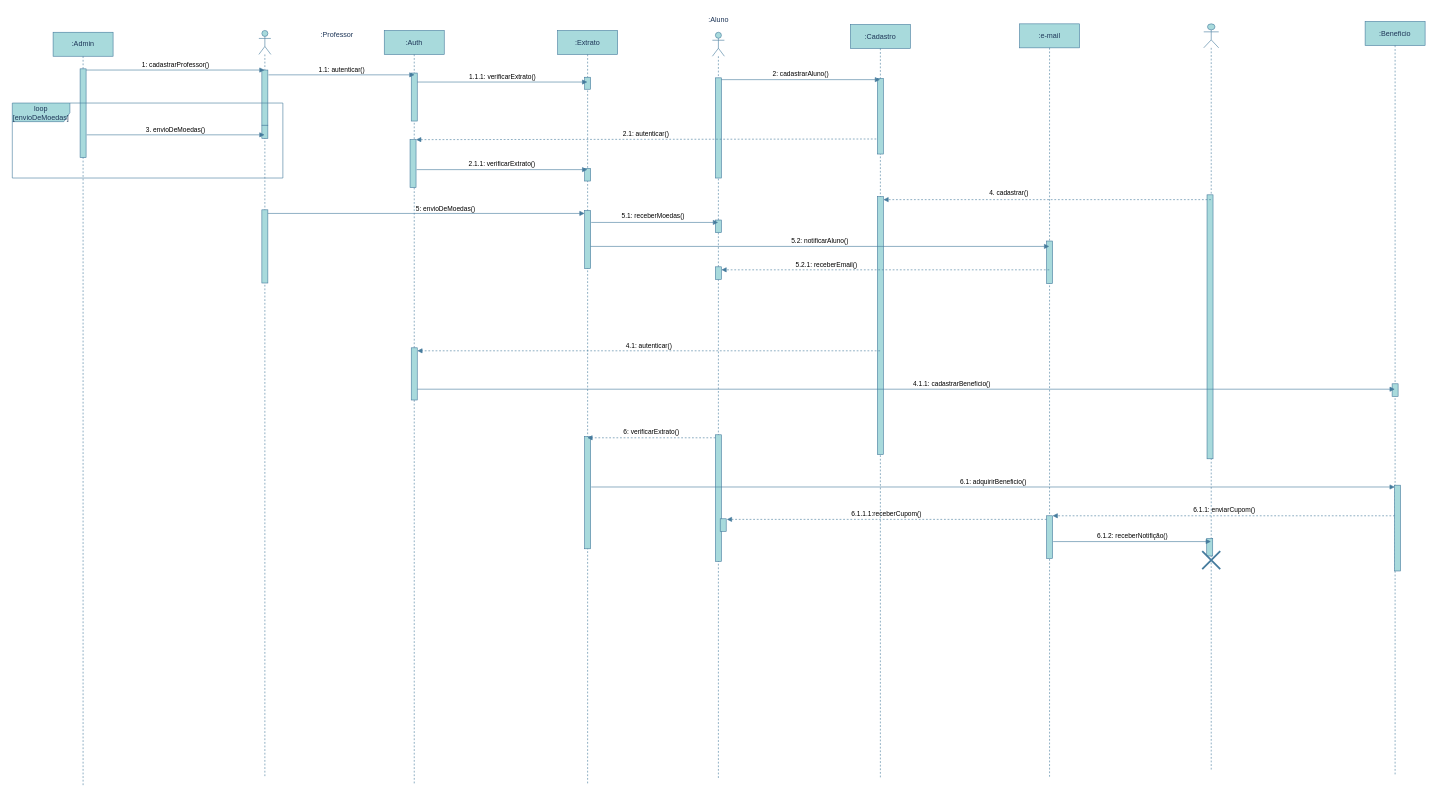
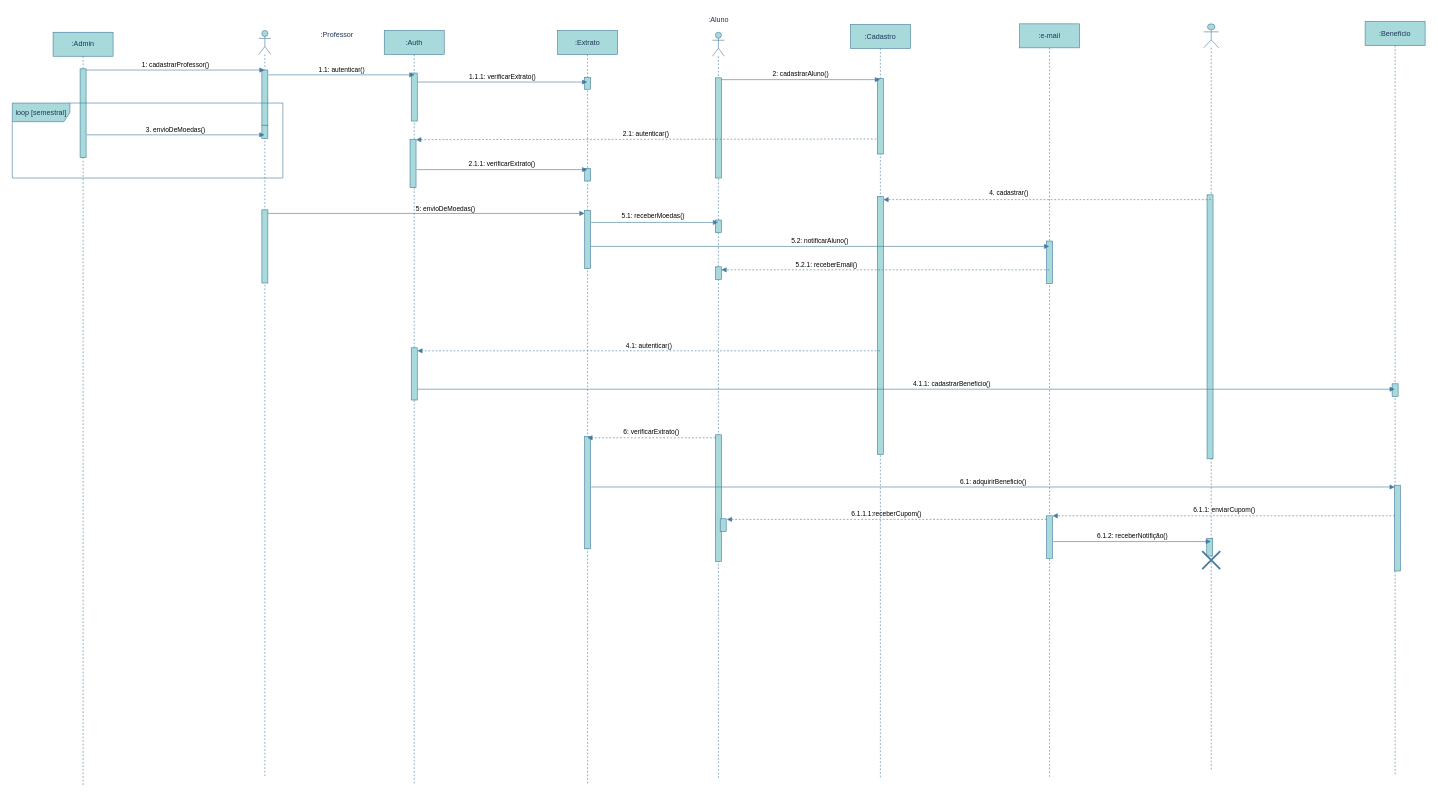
(41, 113) -> (41, 113)
